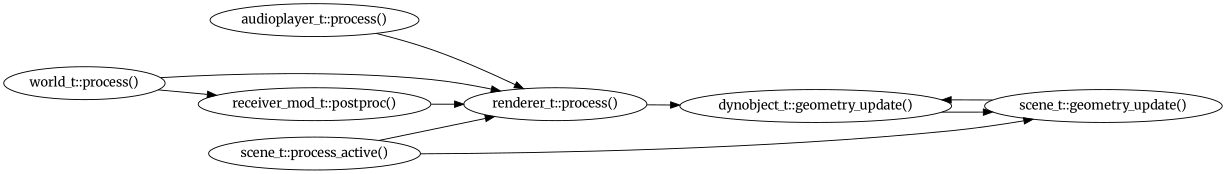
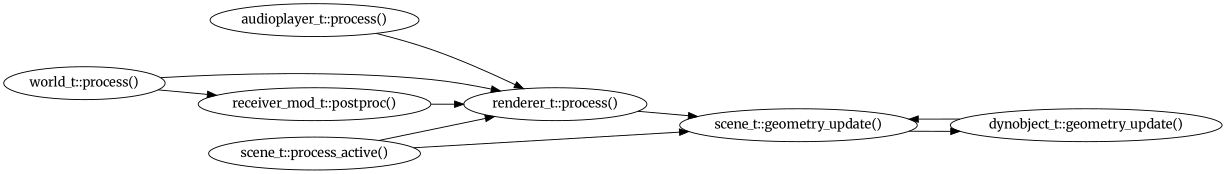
(659, 105) -> (663, 113)
